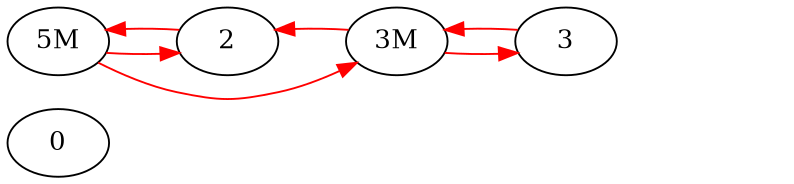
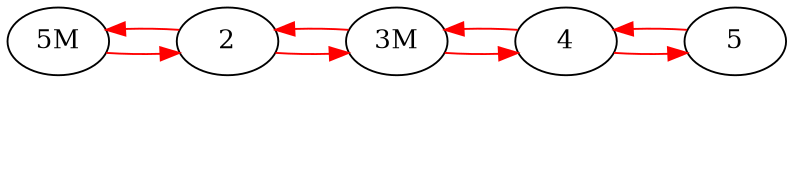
(566, 41) -> (566, 41)
none -> (735, 41)
(218, 99) -> (303, 54)
(58, 143) -> none
